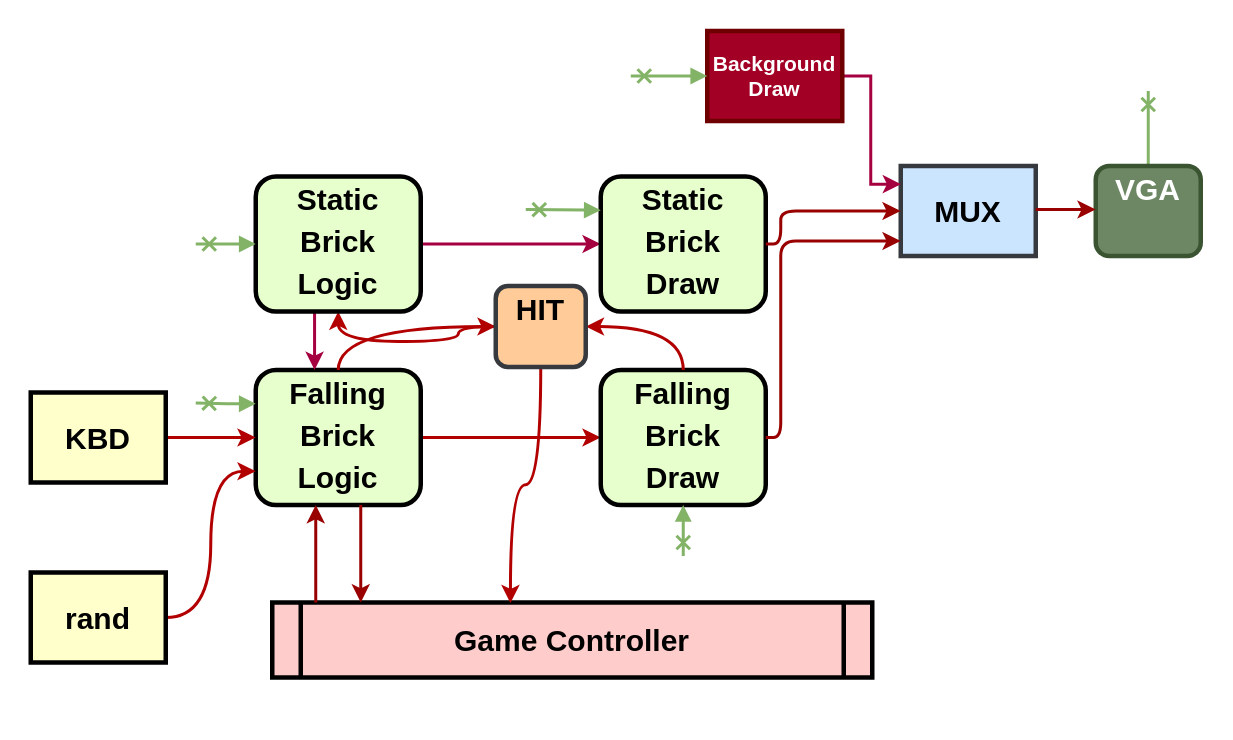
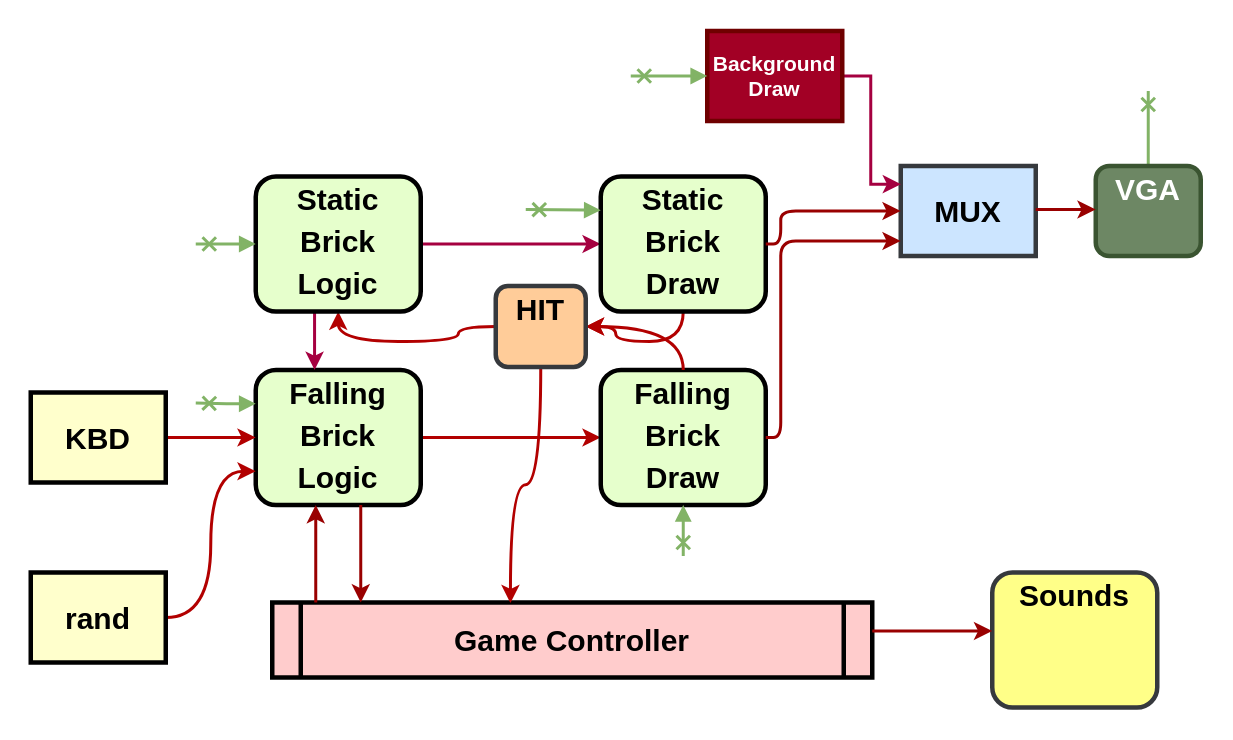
(392, 333) -> (654, 341)
none -> (926, 631)
none -> (1075, 640)
